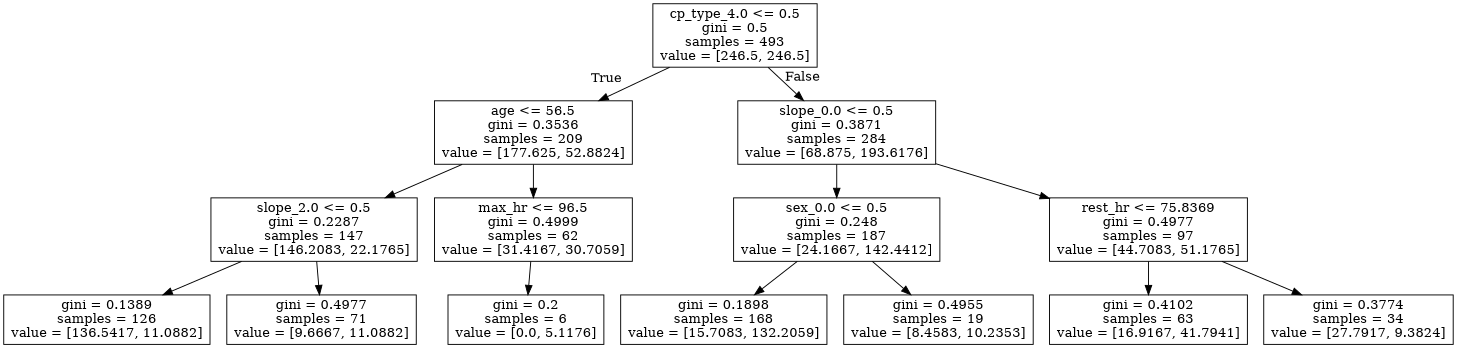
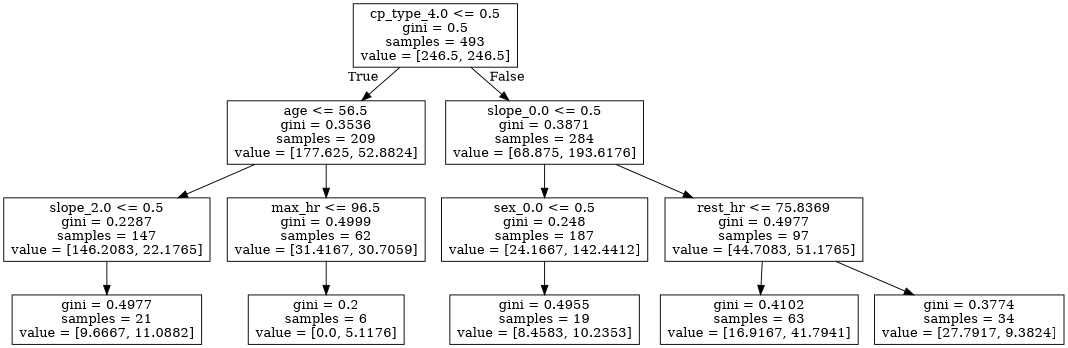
(107, 320) -> none
(322, 320) -> (107, 320)
(724, 320) -> none
